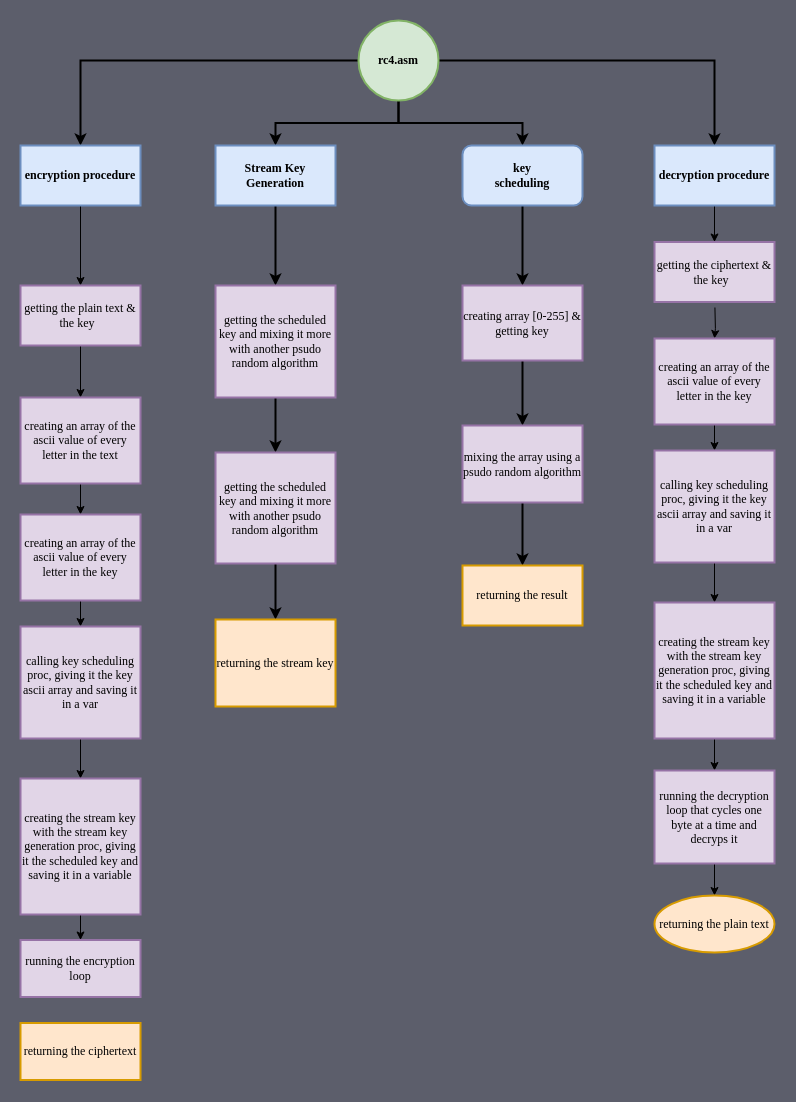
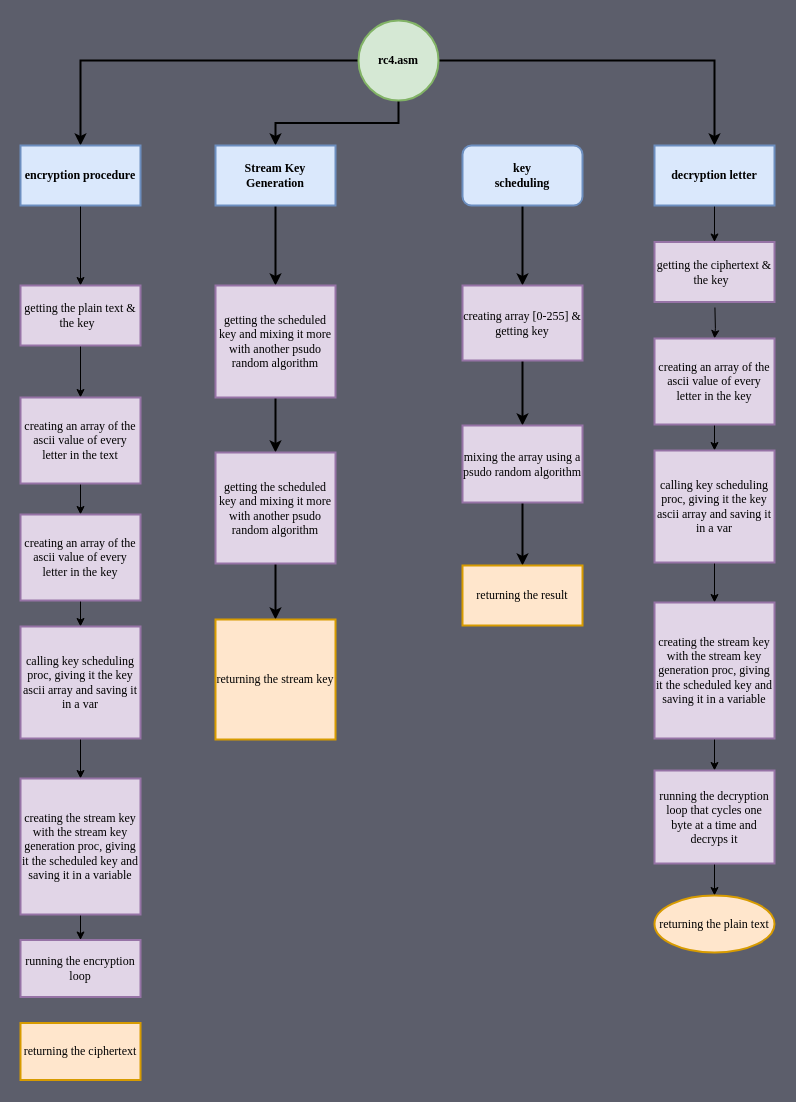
(468, 123) -> none
(715, 176) -> (715, 176)
(276, 663) -> (276, 680)
